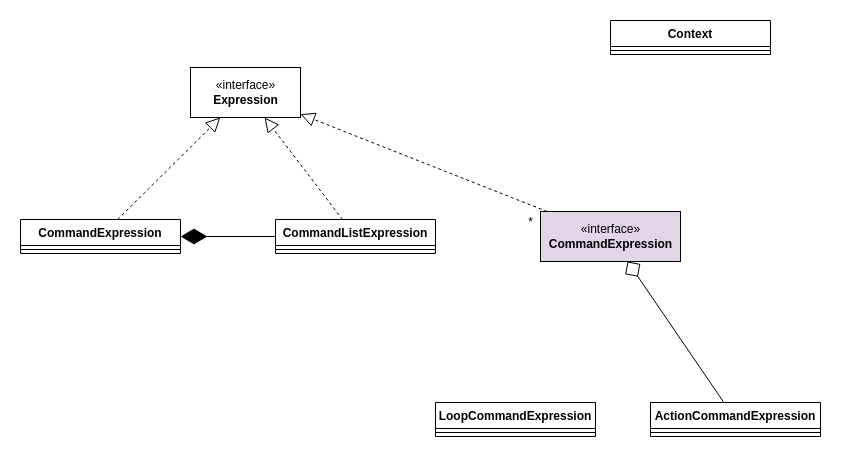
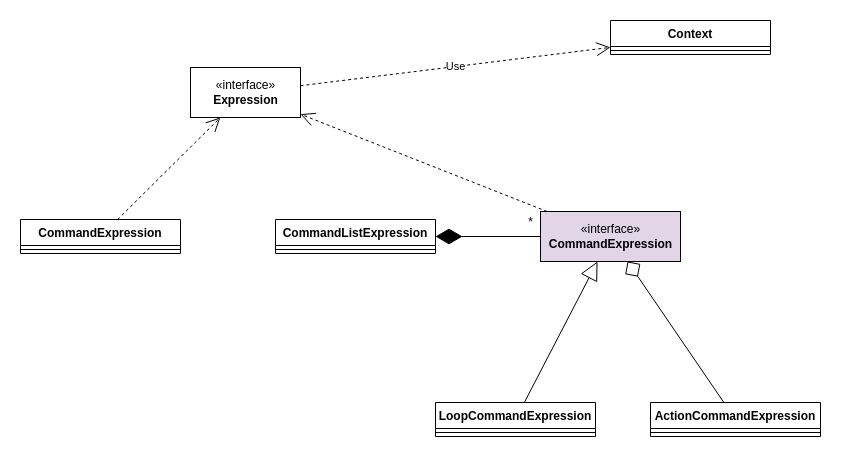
none -> (454, 67)
(315, 120) -> (309, 118)
(210, 128) -> (214, 124)
(308, 174) -> none
(241, 237) -> none
none -> (501, 237)
none -> (557, 340)
